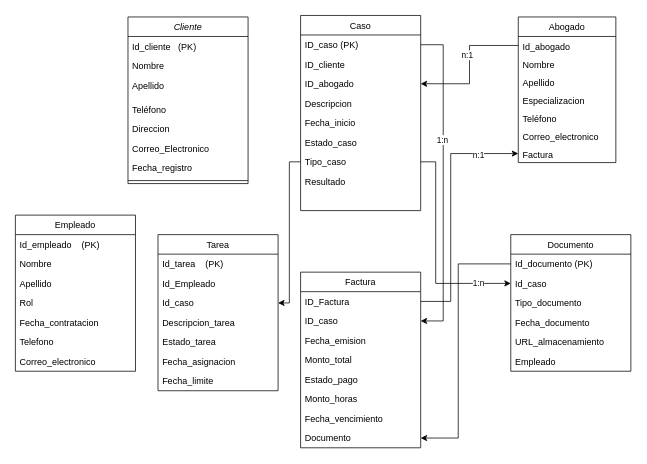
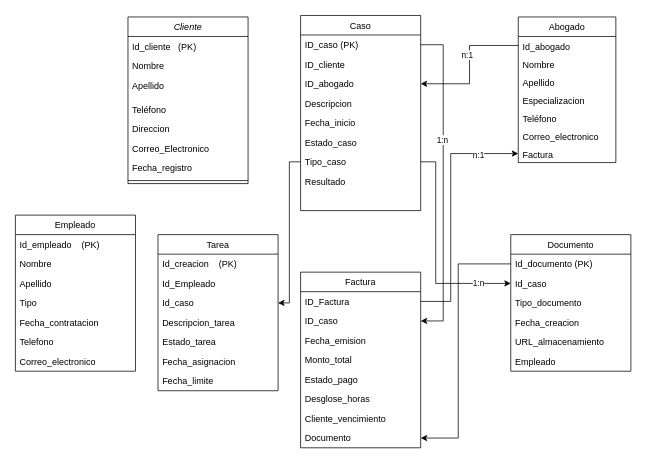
(200, 264) -> (206, 264)
(26, 303) -> (28, 303)
(552, 323) -> (549, 323)
(332, 399) -> (339, 399)
(345, 419) -> (348, 419)
